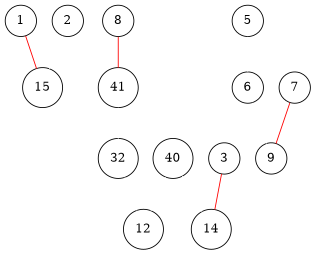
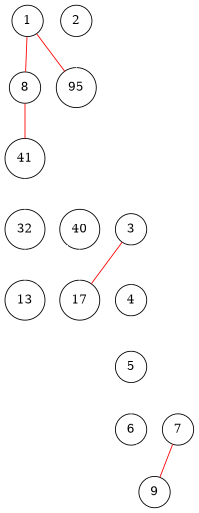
none -> (26, 54)
(43, 88) -> (76, 88)
(143, 229) -> (25, 300)
(211, 229) -> (80, 300)
none -> (131, 300)
